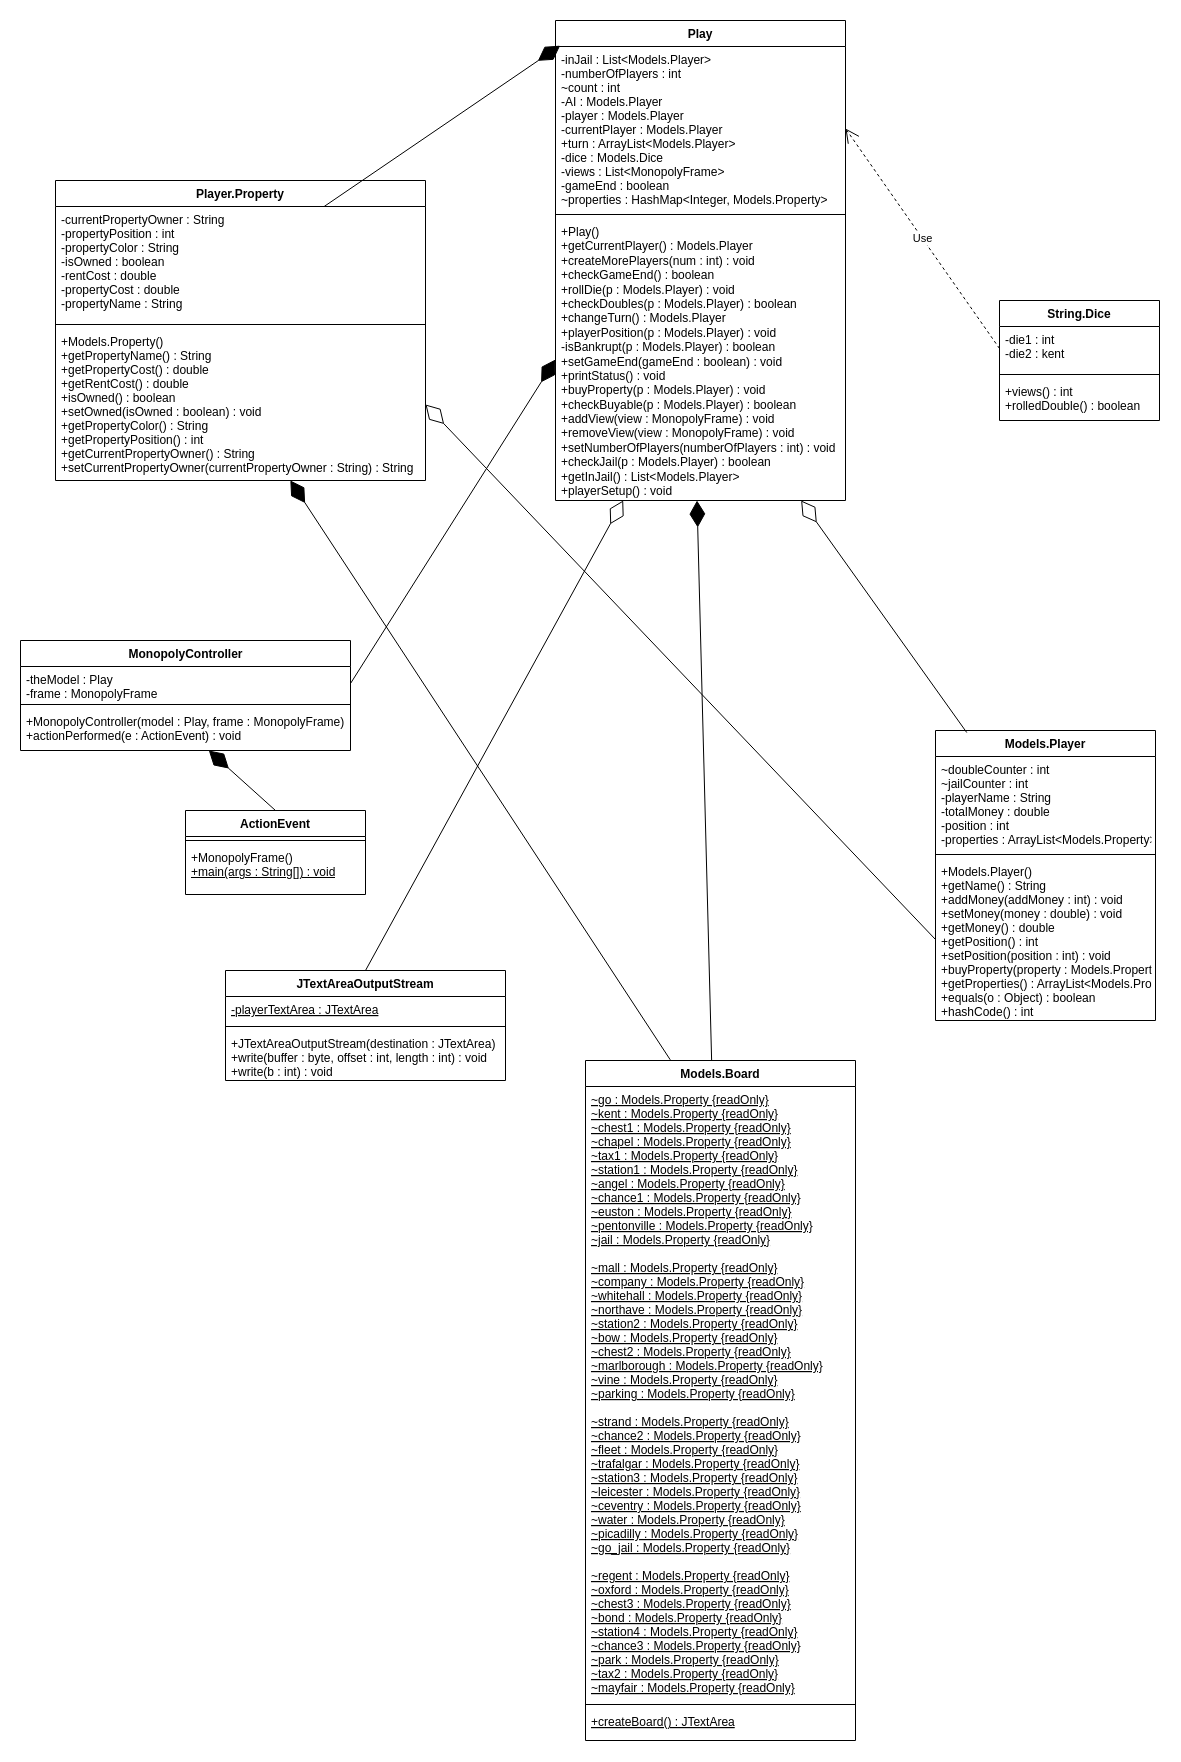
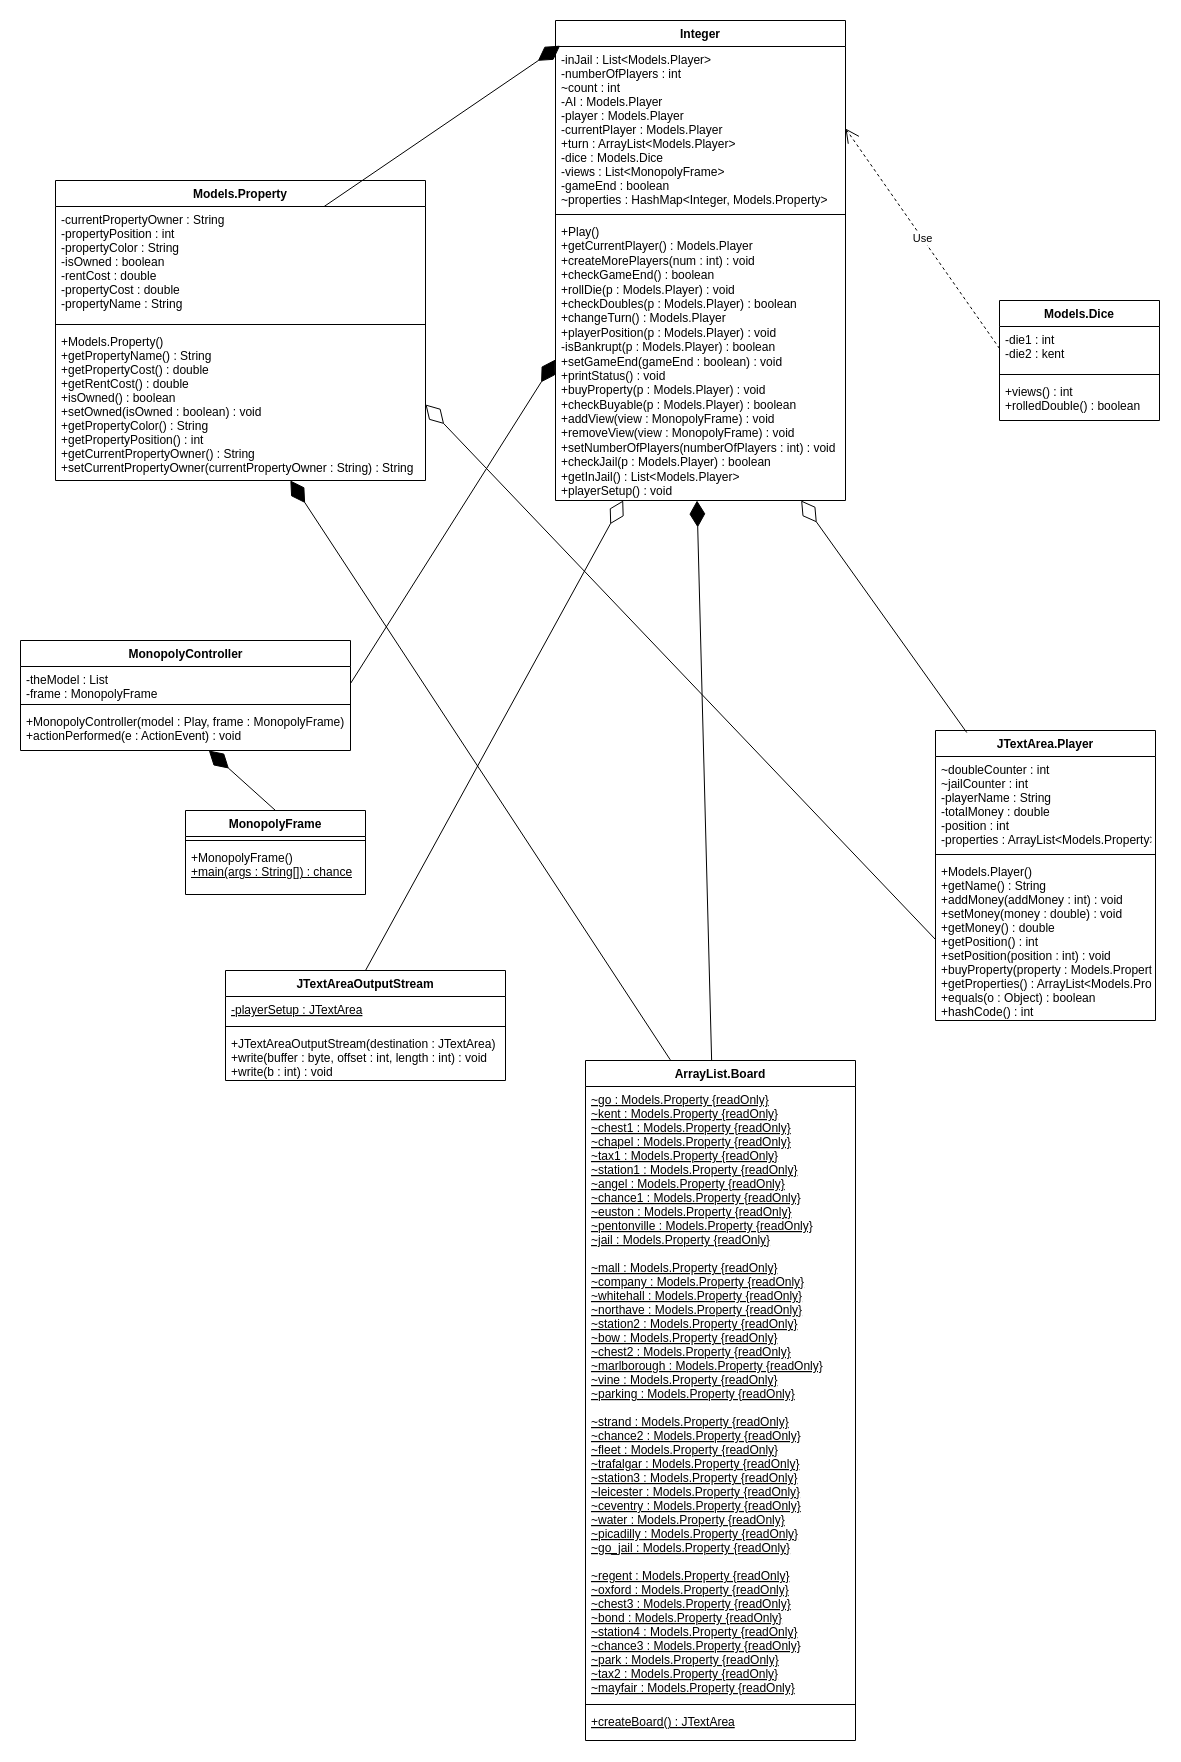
(700, 34) -> (700, 34)
(240, 194) -> (240, 194)
(1079, 314) -> (1079, 314)
(94, 688) -> (94, 688)
(1045, 744) -> (1045, 744)
(275, 824) -> (275, 824)
(275, 866) -> (283, 866)
(315, 1010) -> (305, 1010)
(720, 1074) -> (720, 1074)
